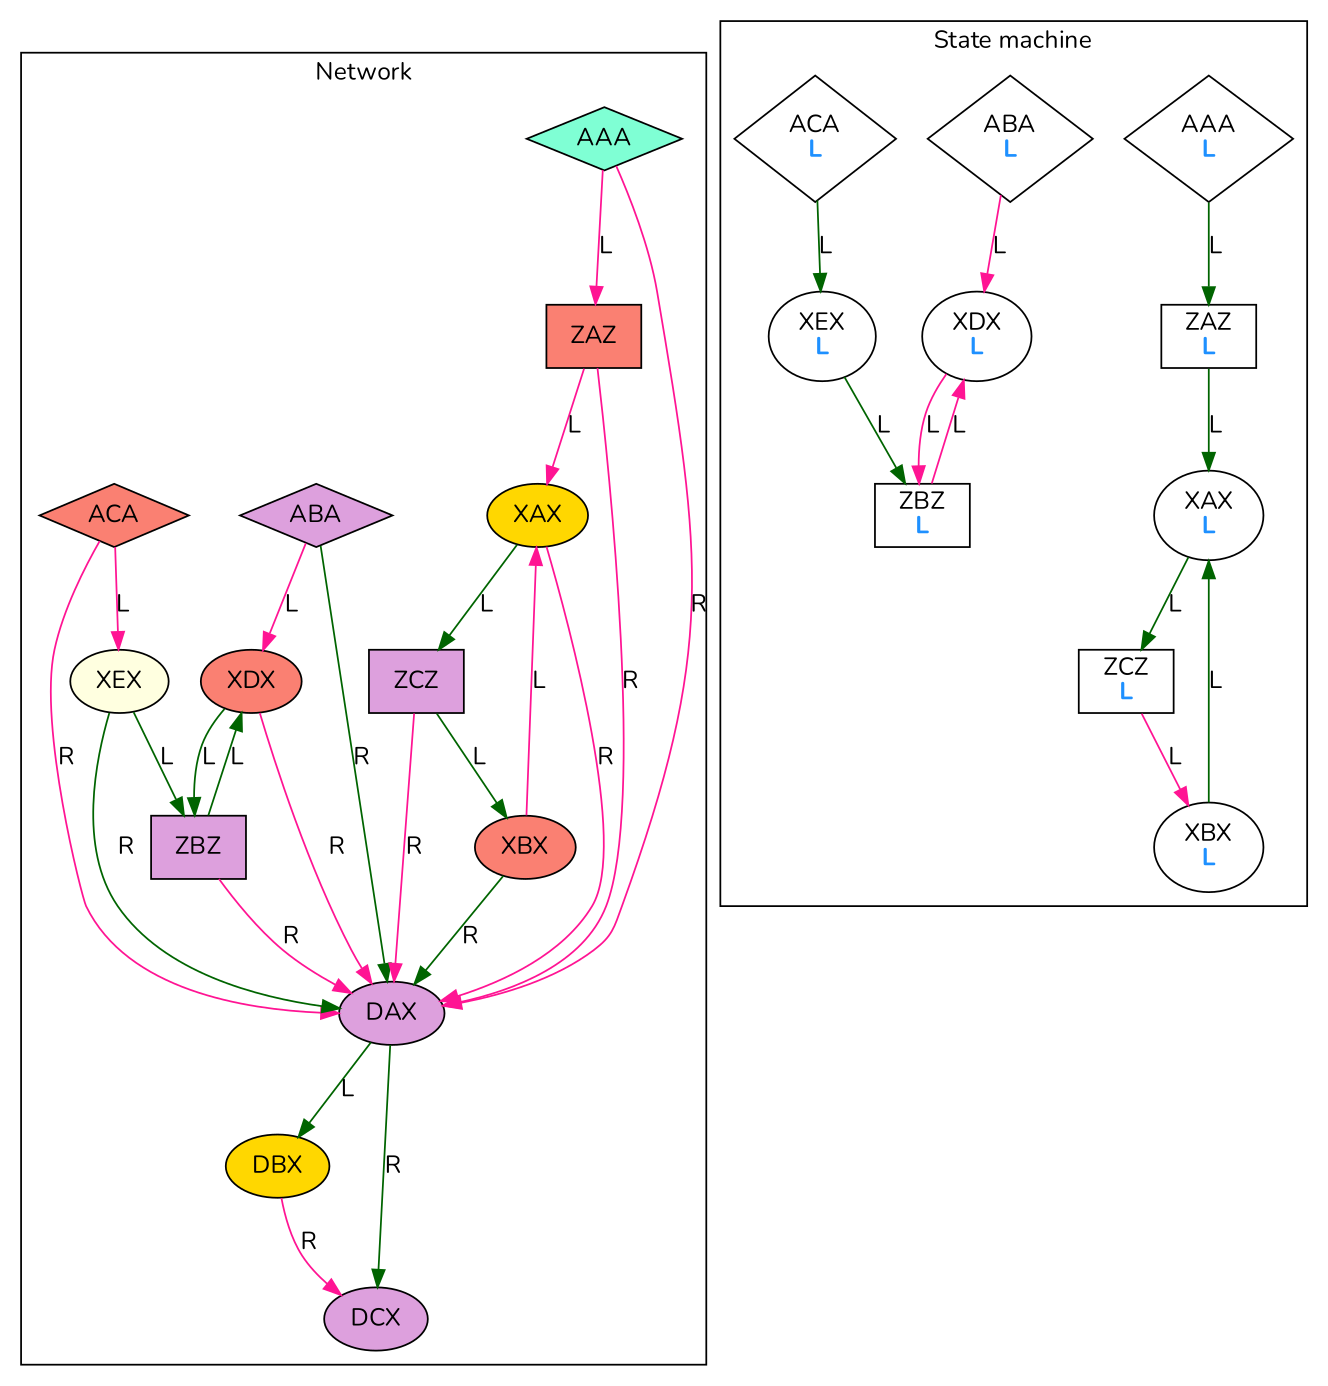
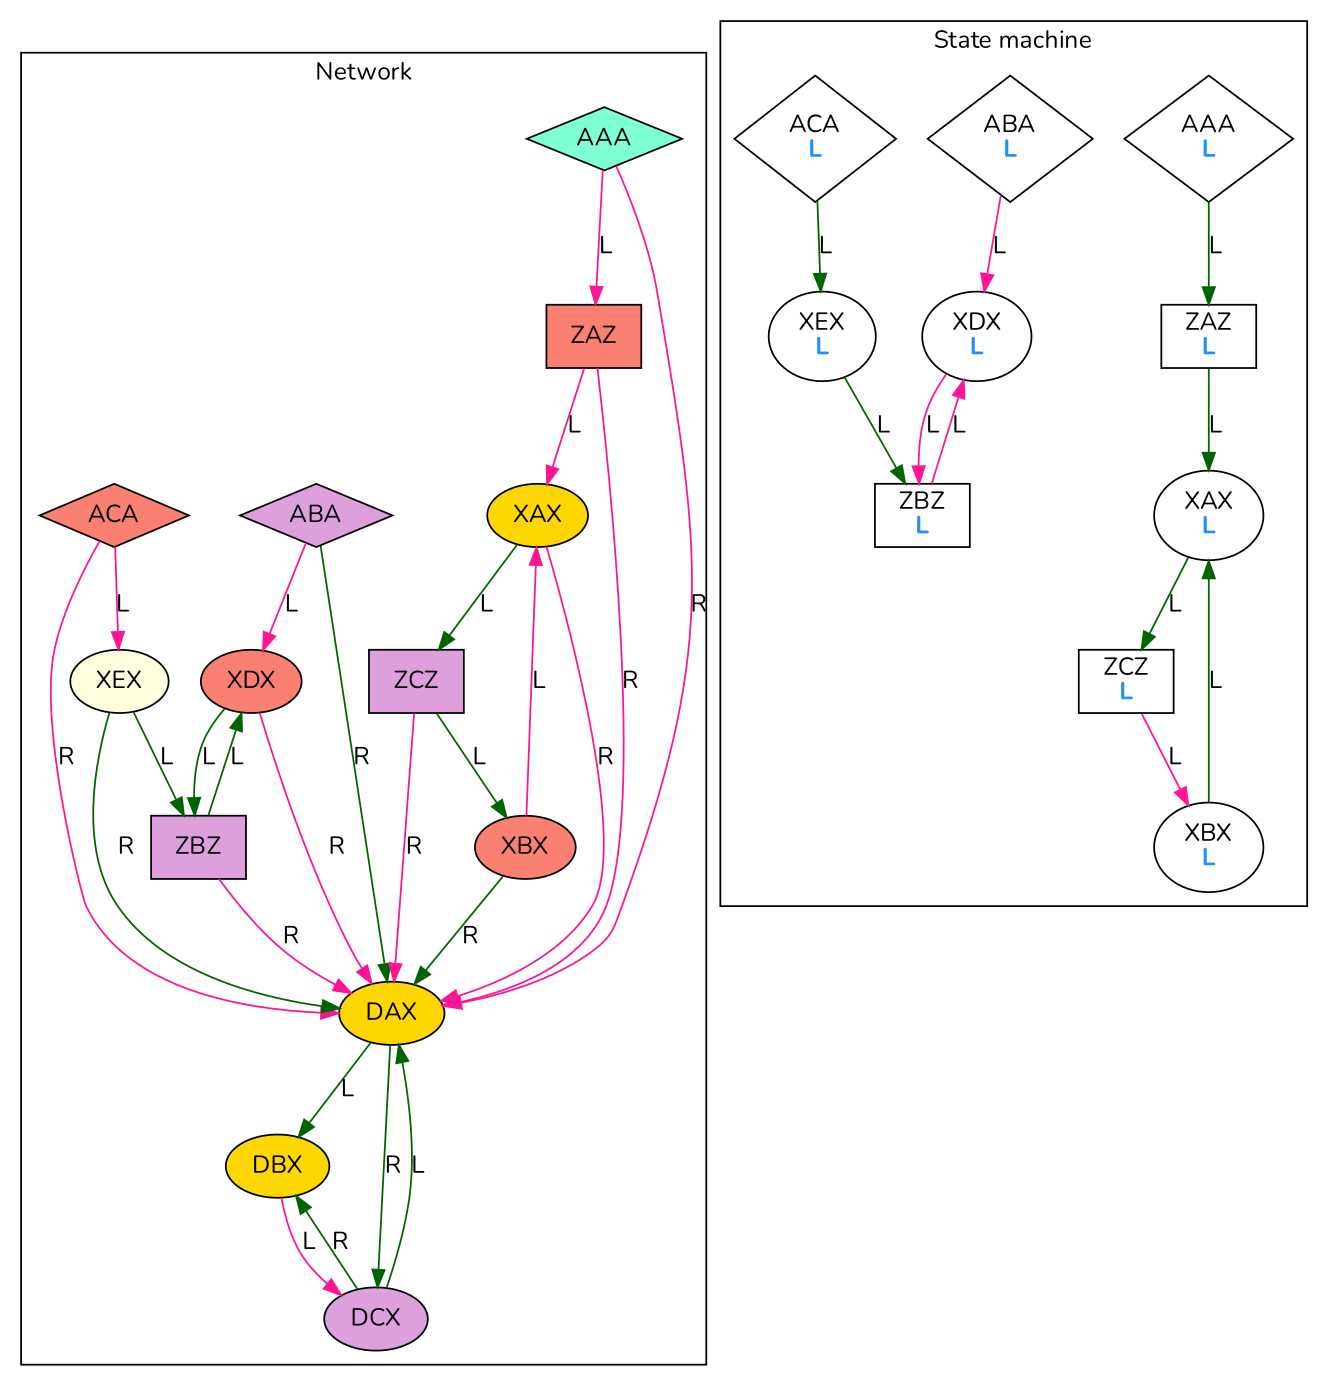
(392, 1013) -> (392, 1013)
none -> (411, 1176)
(309, 1243) -> (309, 1243)
none -> (332, 1250)
